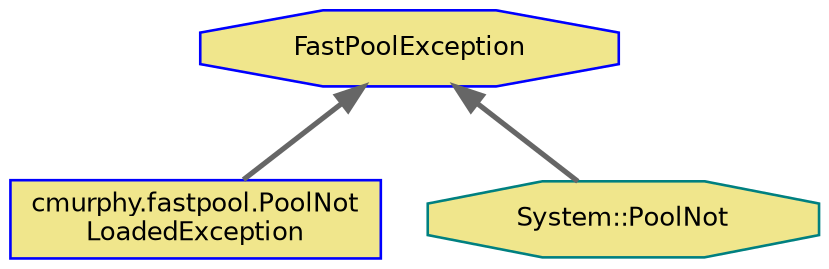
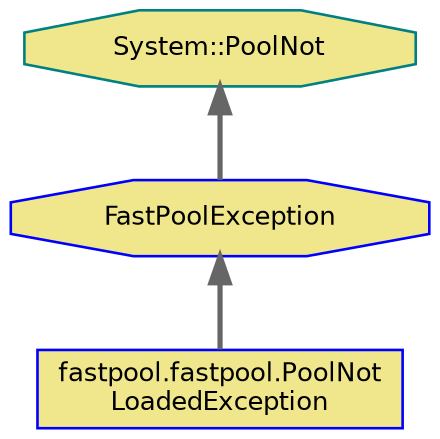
(527, 142) -> (220, 147)
(196, 219) -> (220, 389)
